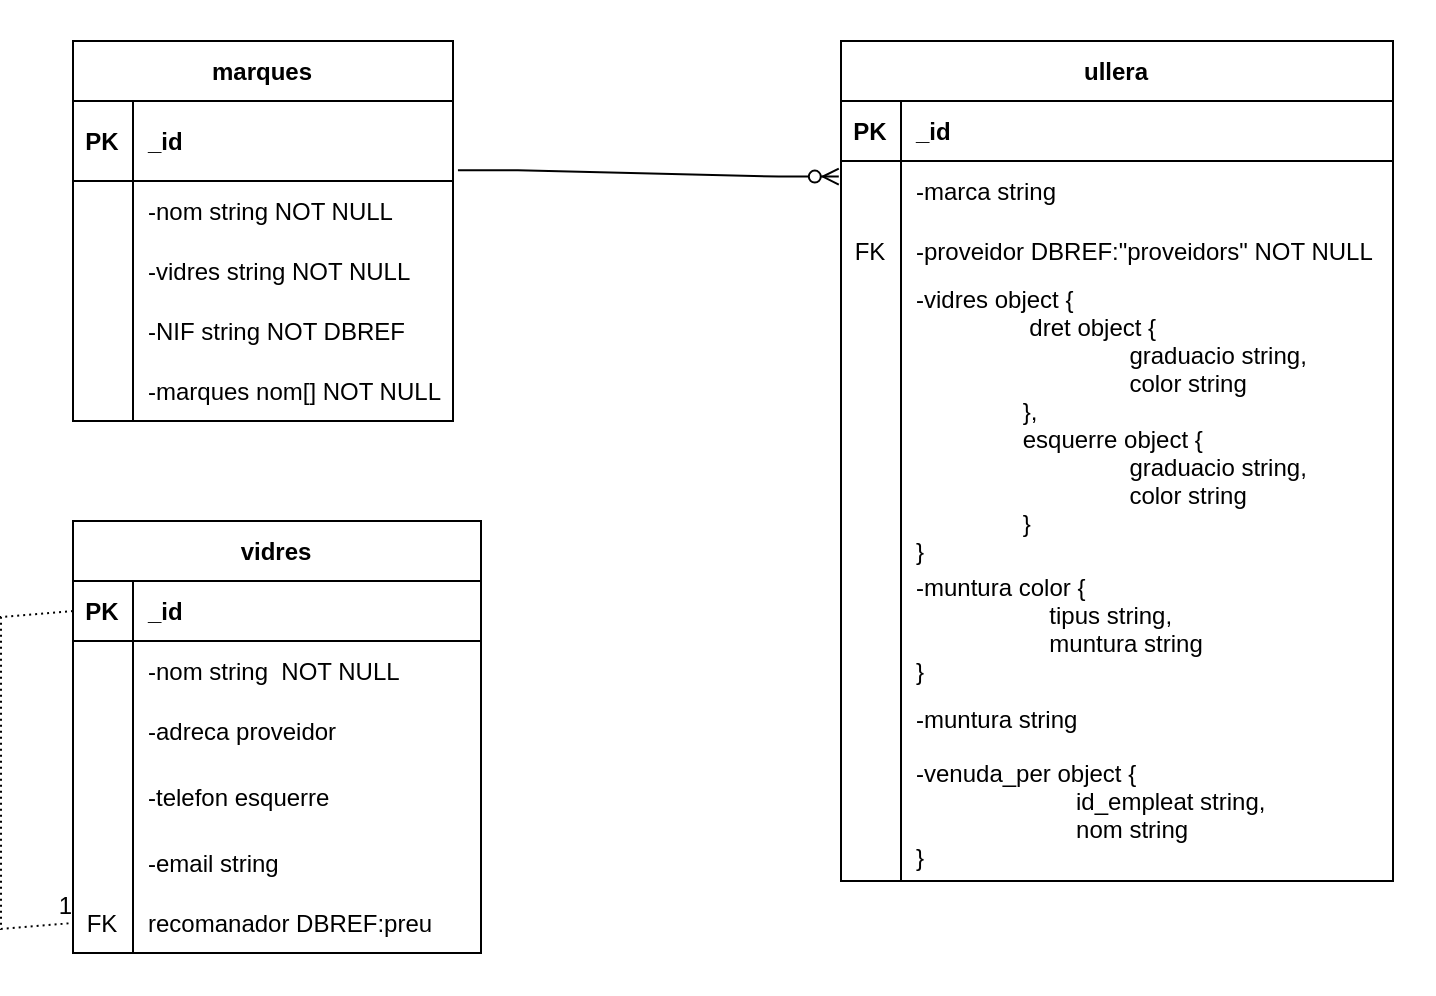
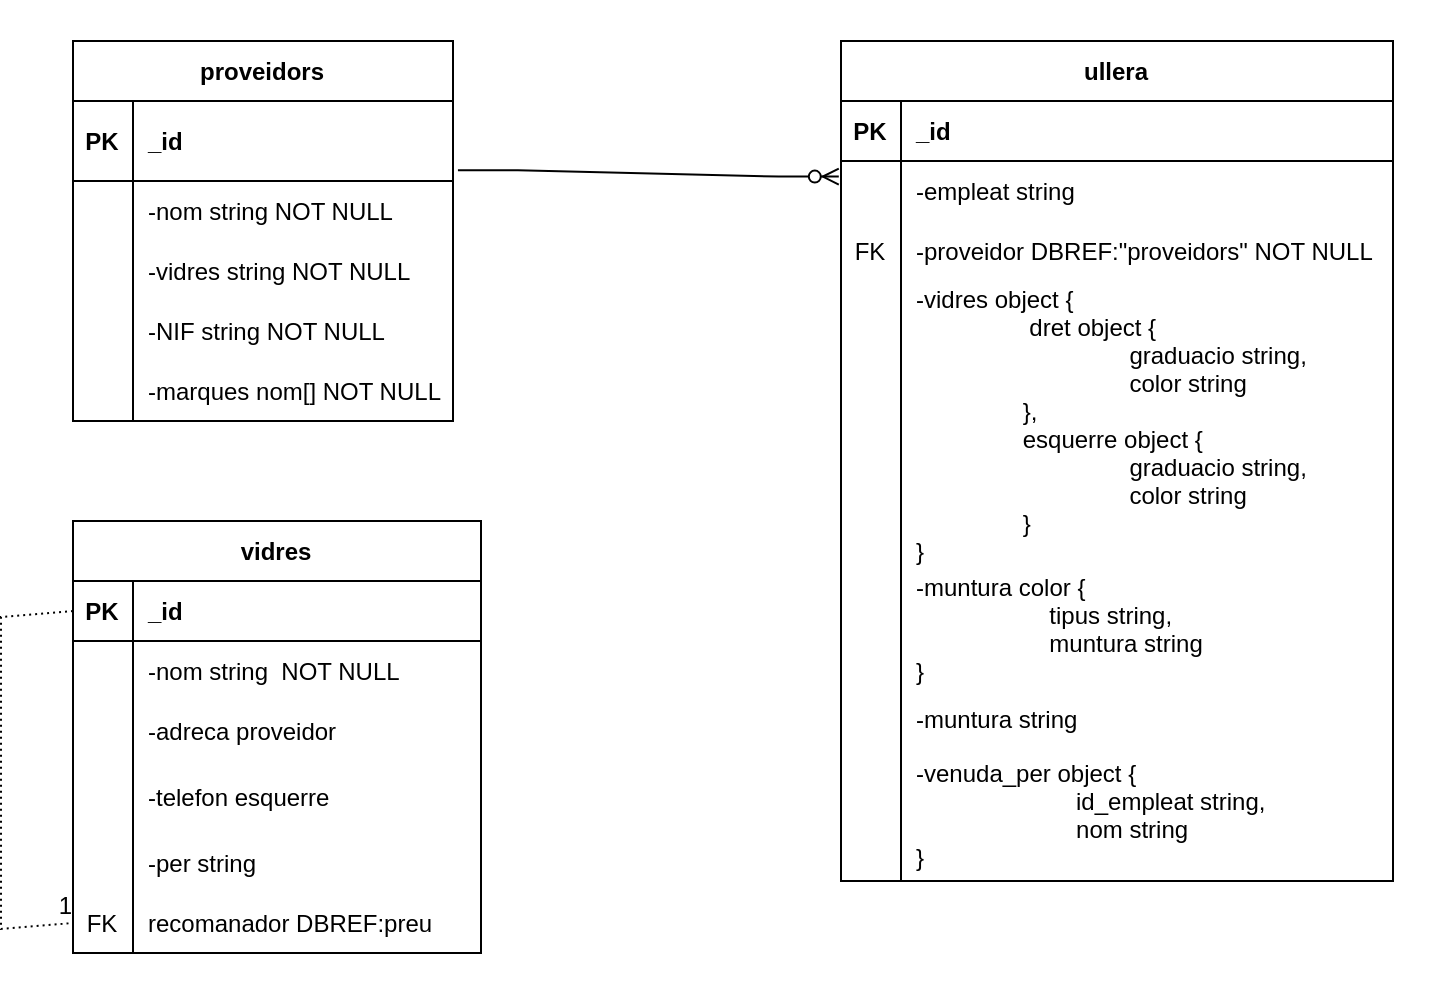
(262, 72) -> (262, 72)
(997, 192) -> (1007, 192)
(277, 332) -> (270, 332)
(223, 864) -> (216, 864)
